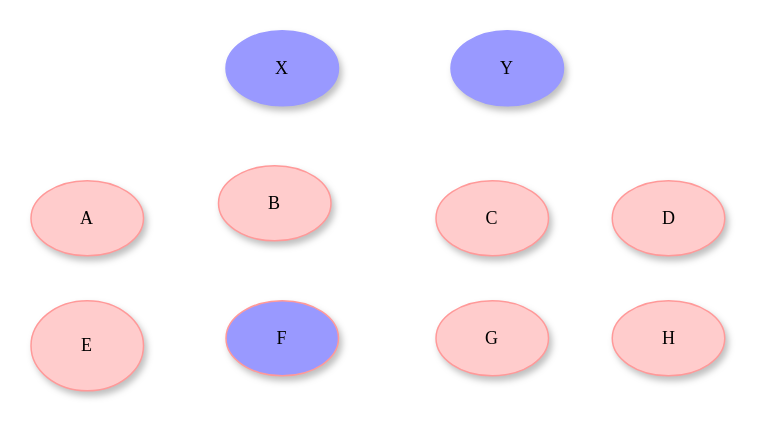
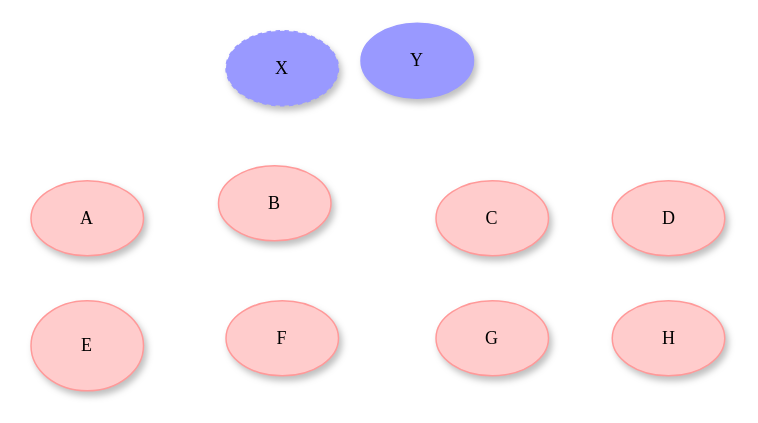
(282, 68) -> (282, 68)
(507, 68) -> (417, 61)
(282, 338) -> (282, 338)
